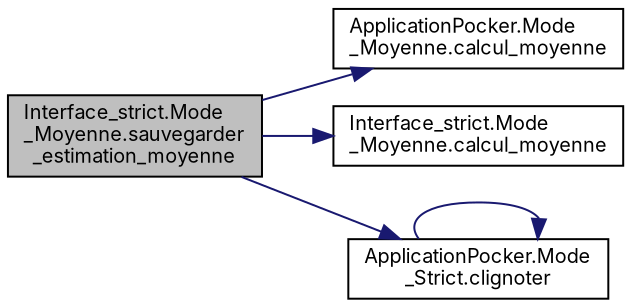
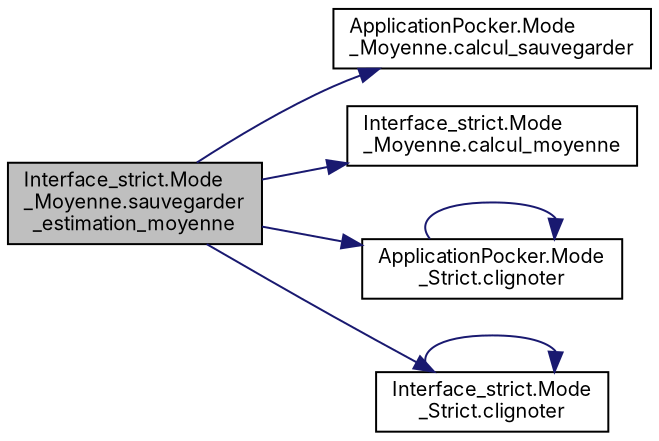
(478, 39) -> (492, 39)
none -> (492, 402)
